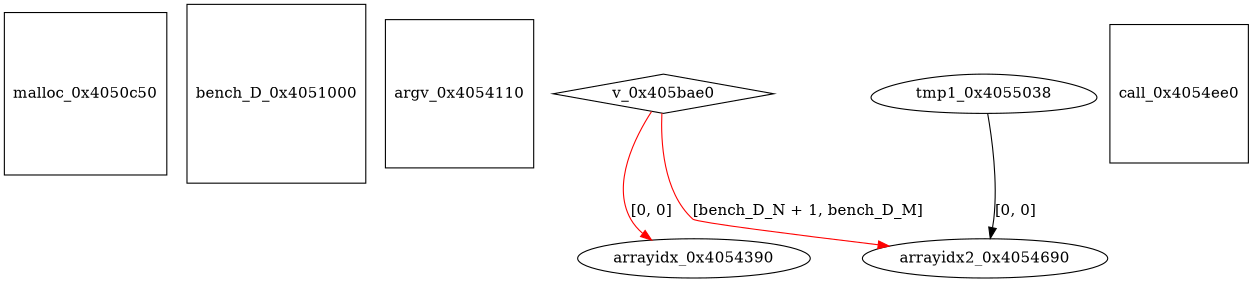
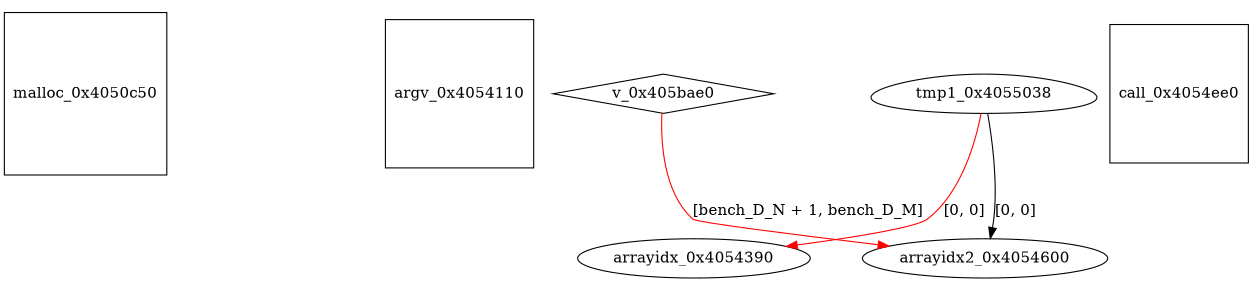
(276, 94) -> none
(625, 172) -> (922, 222)
(985, 258) -> (985, 258)
